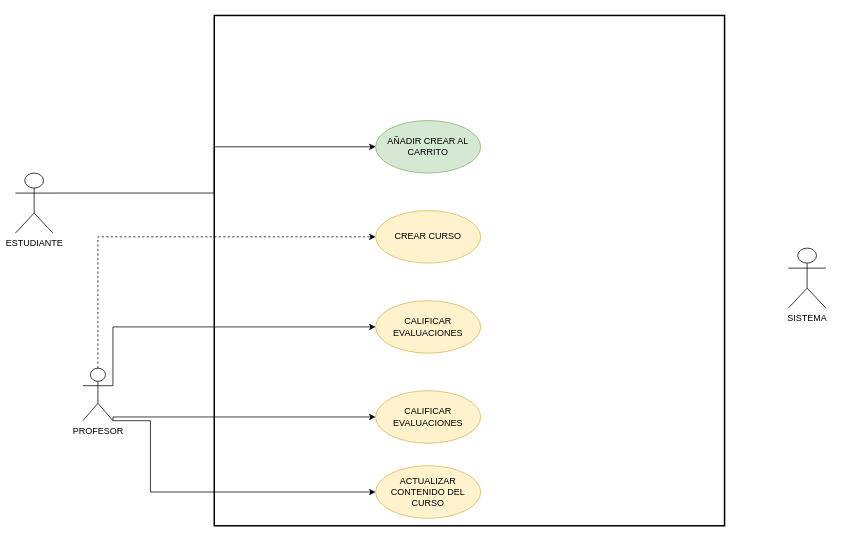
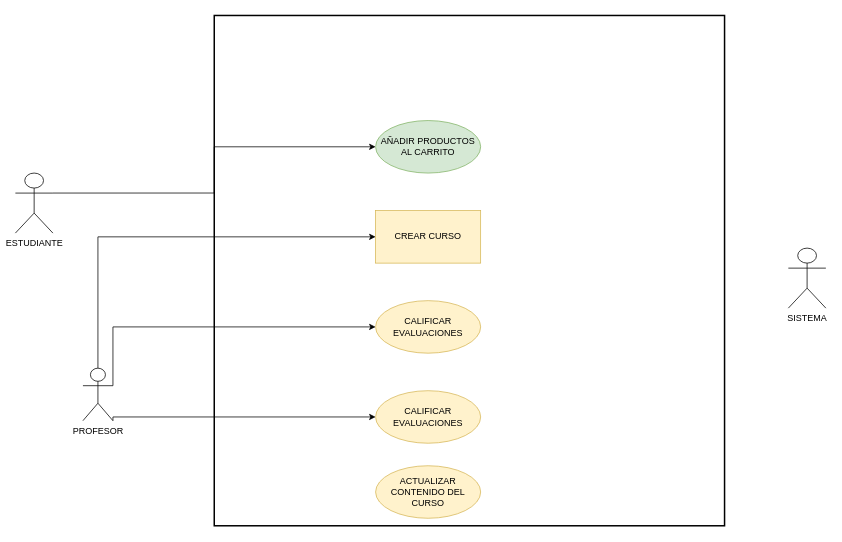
(428, 147) -> (428, 147)
(167, 237) -> (167, 237)
(428, 237) -> (428, 237)
(150, 438) -> none
